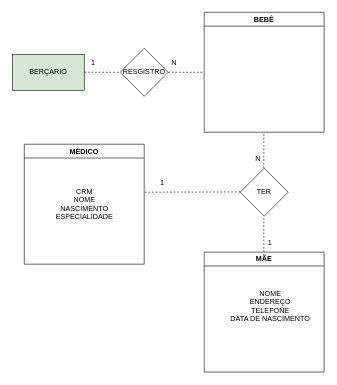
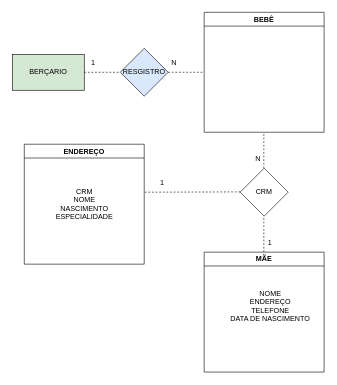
(144, 72) -> (144, 72)
(84, 152) -> (84, 152)
(264, 192) -> (264, 192)
